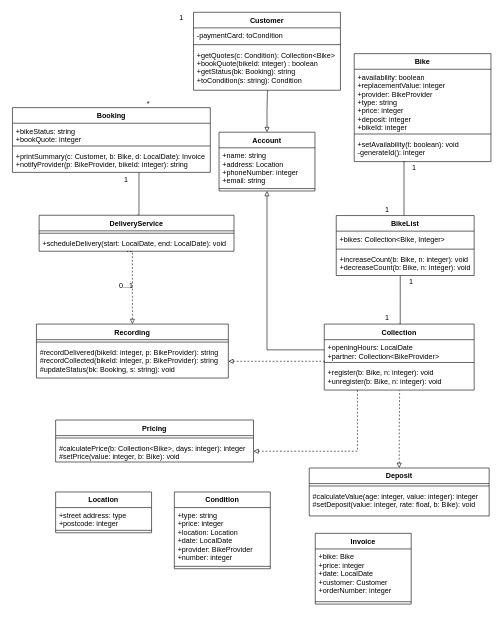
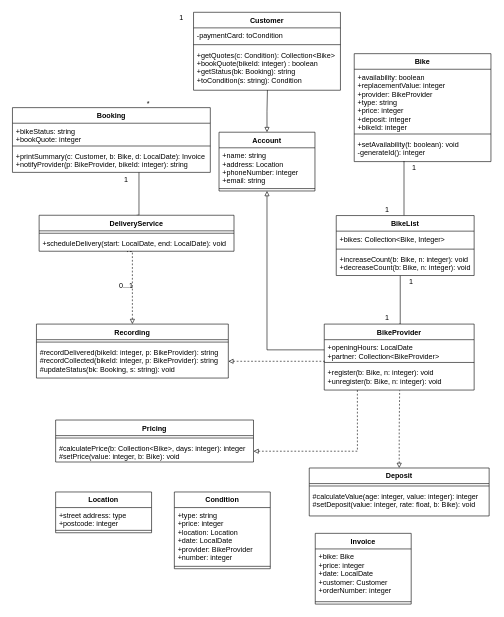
(399, 332) -> (399, 332)
